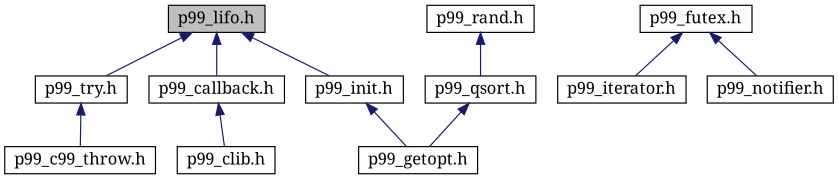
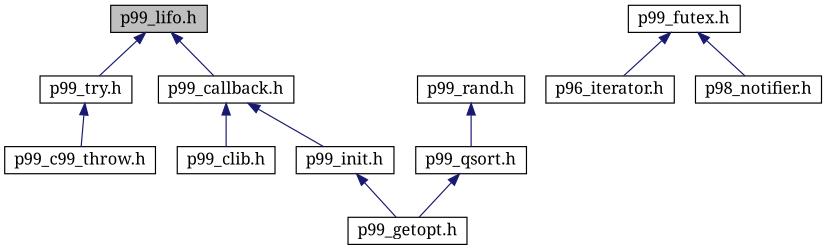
(291, 57) -> (291, 128)
(622, 90) -> (610, 90)
(770, 90) -> (758, 90)
